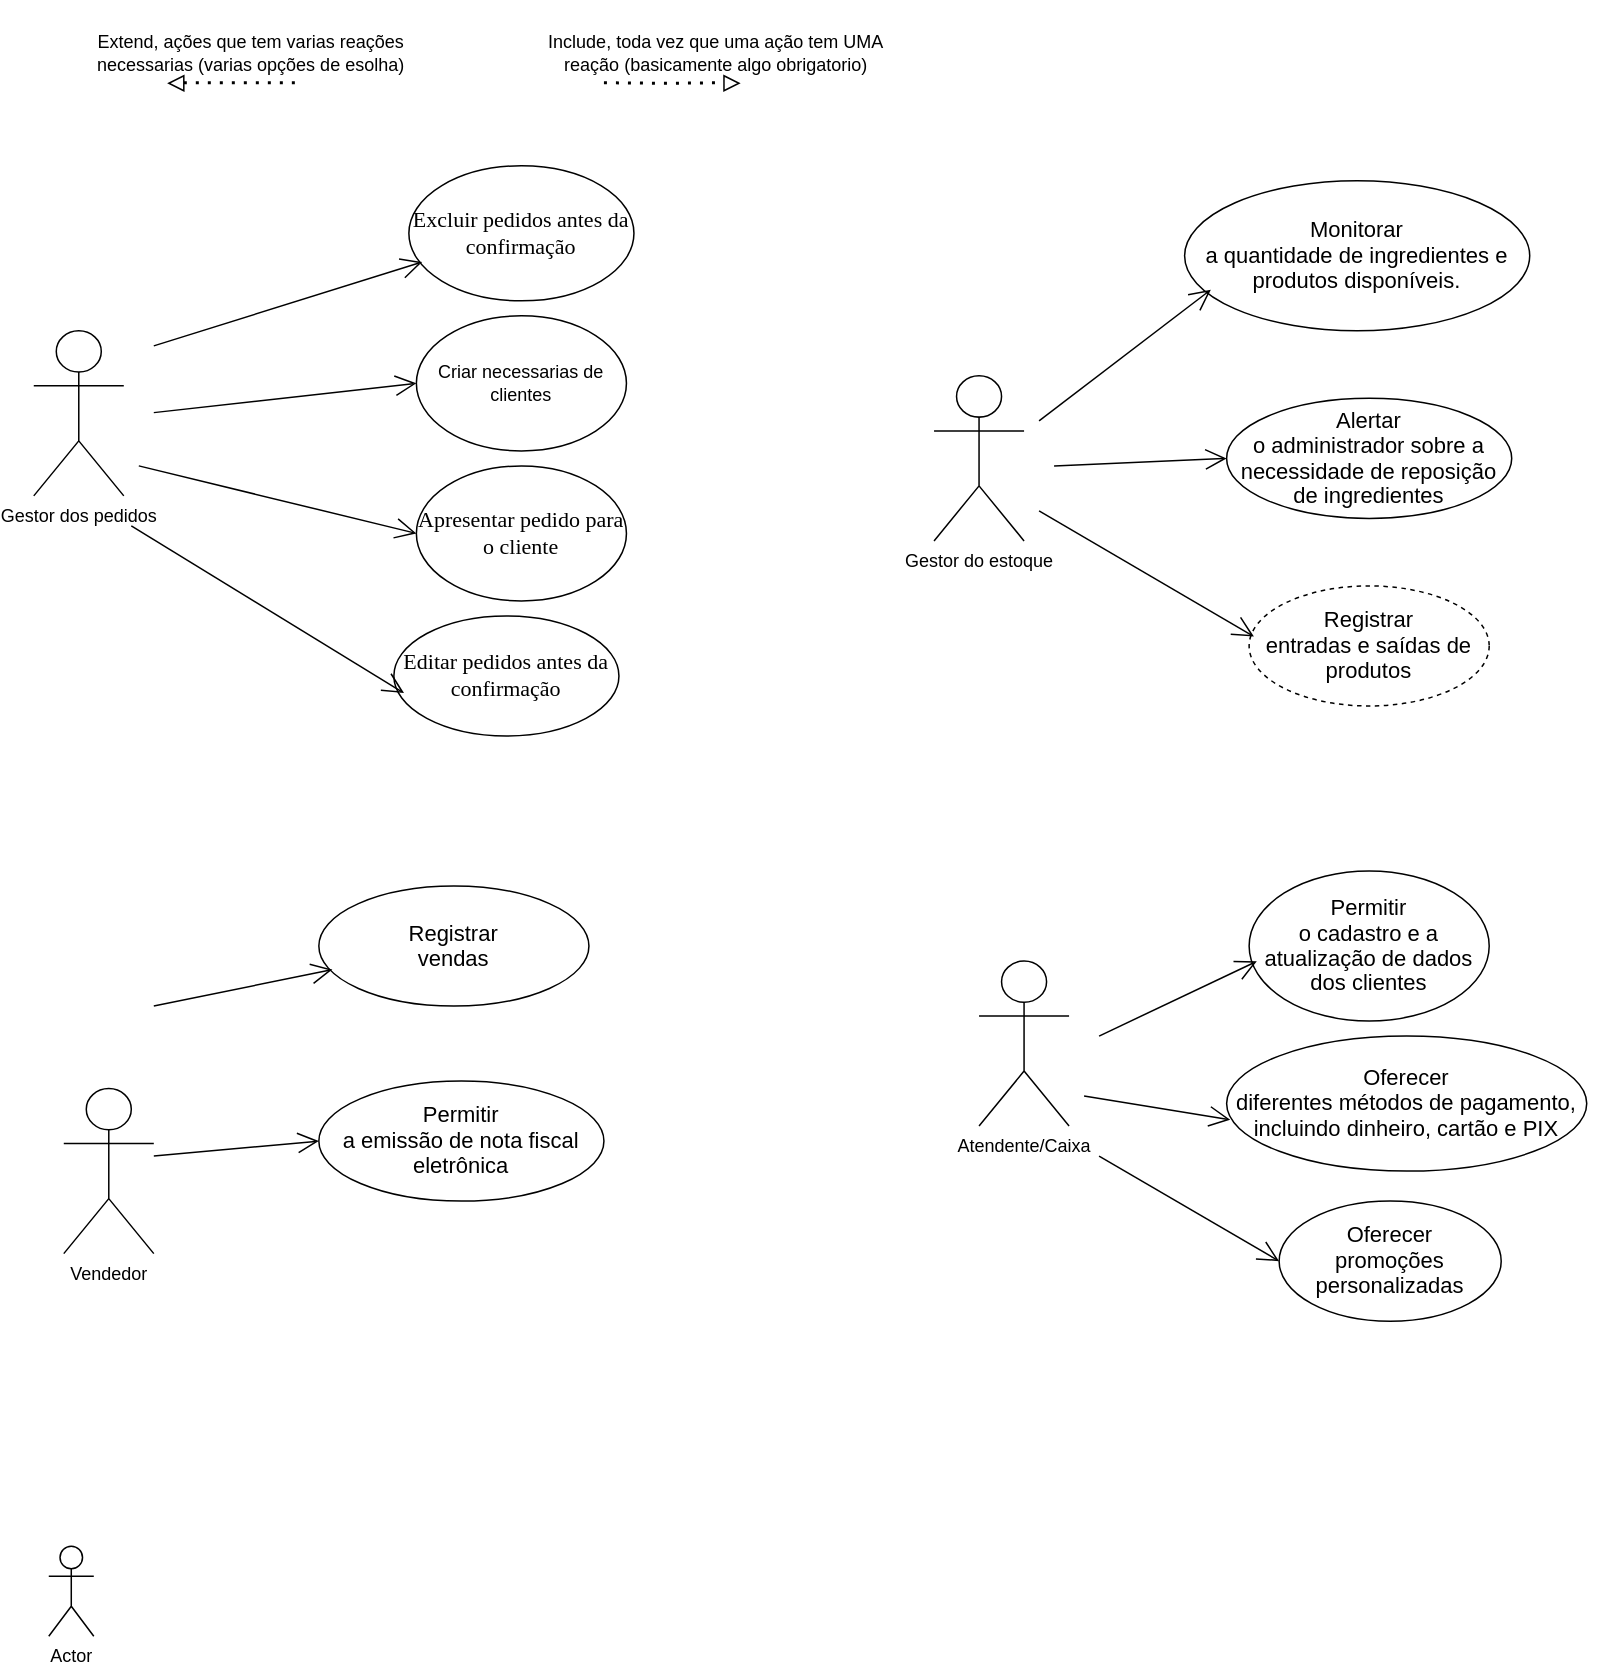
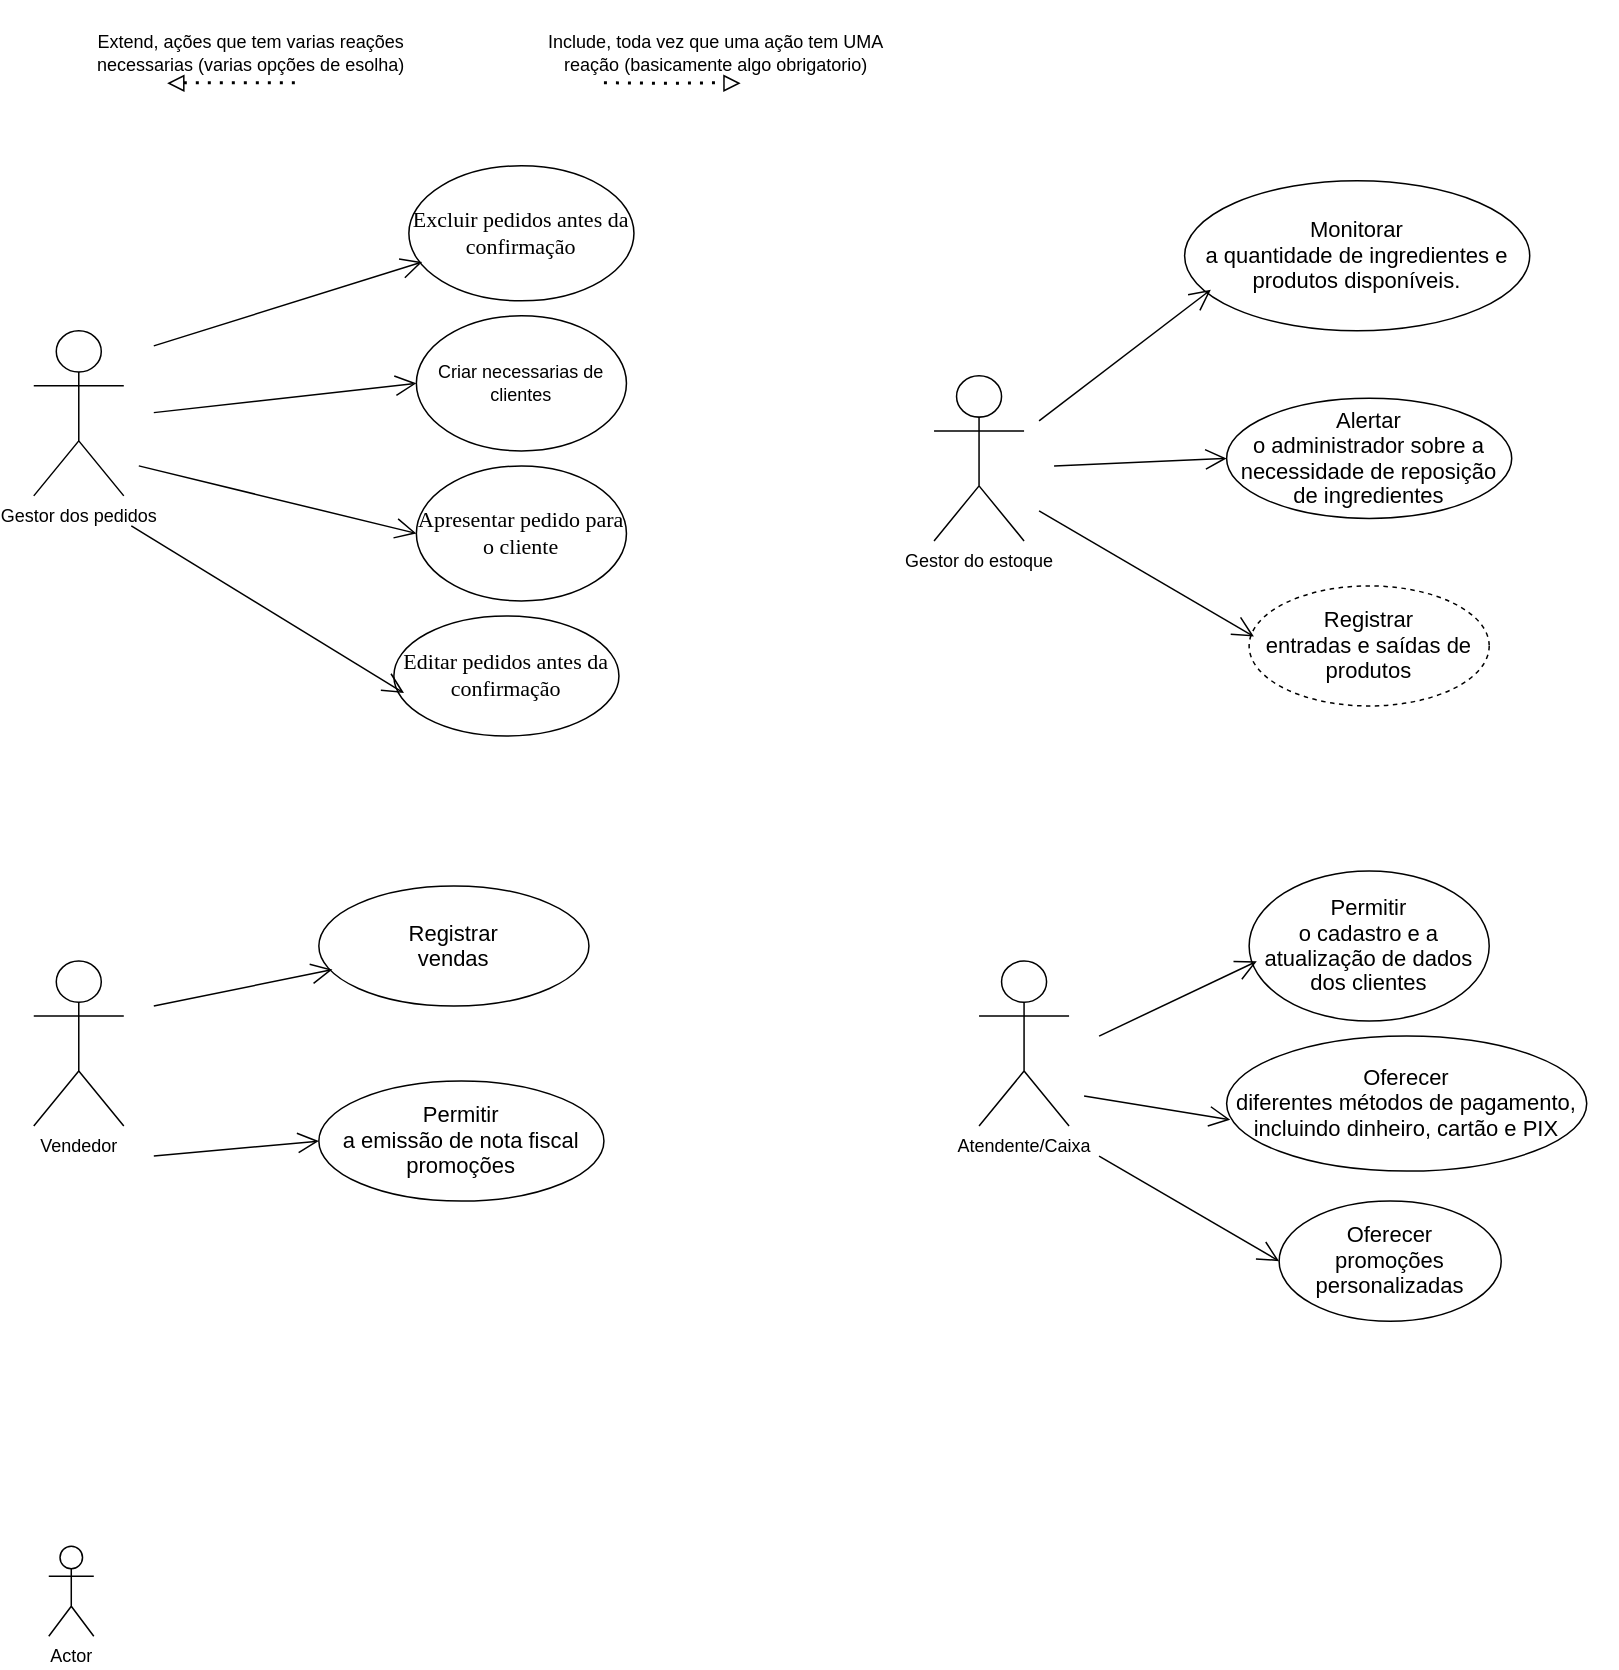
(461, 1141) -> (461, 1141)
(109, 1171) -> (79, 1043)
